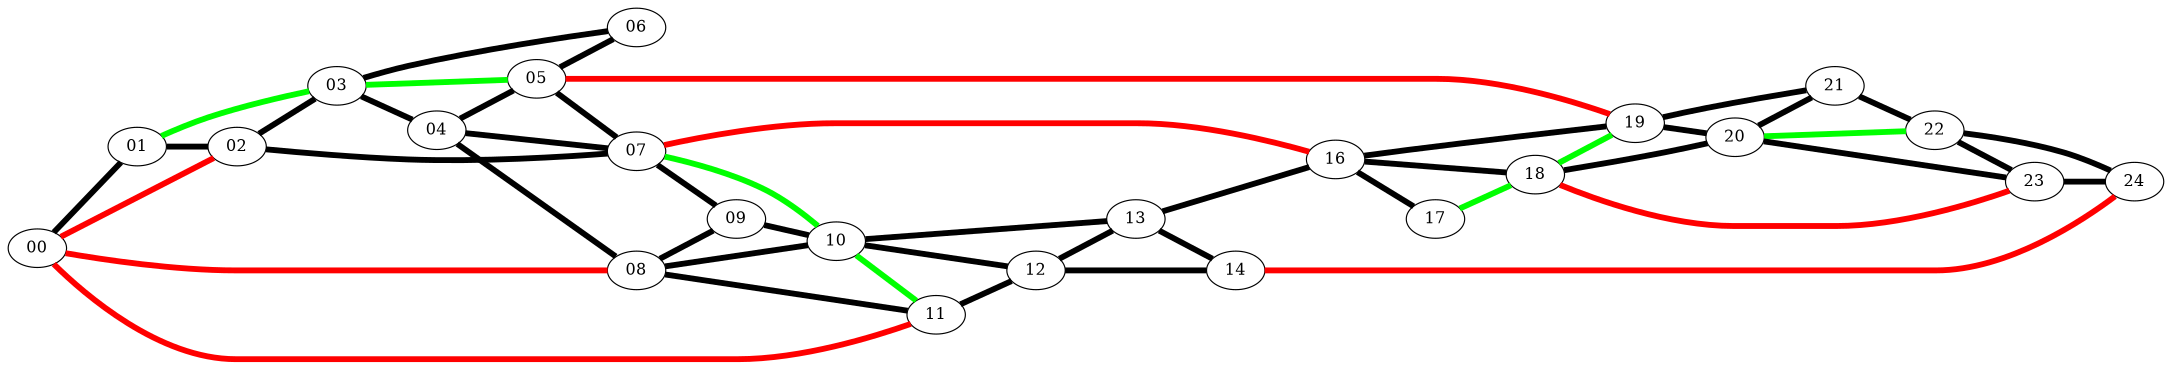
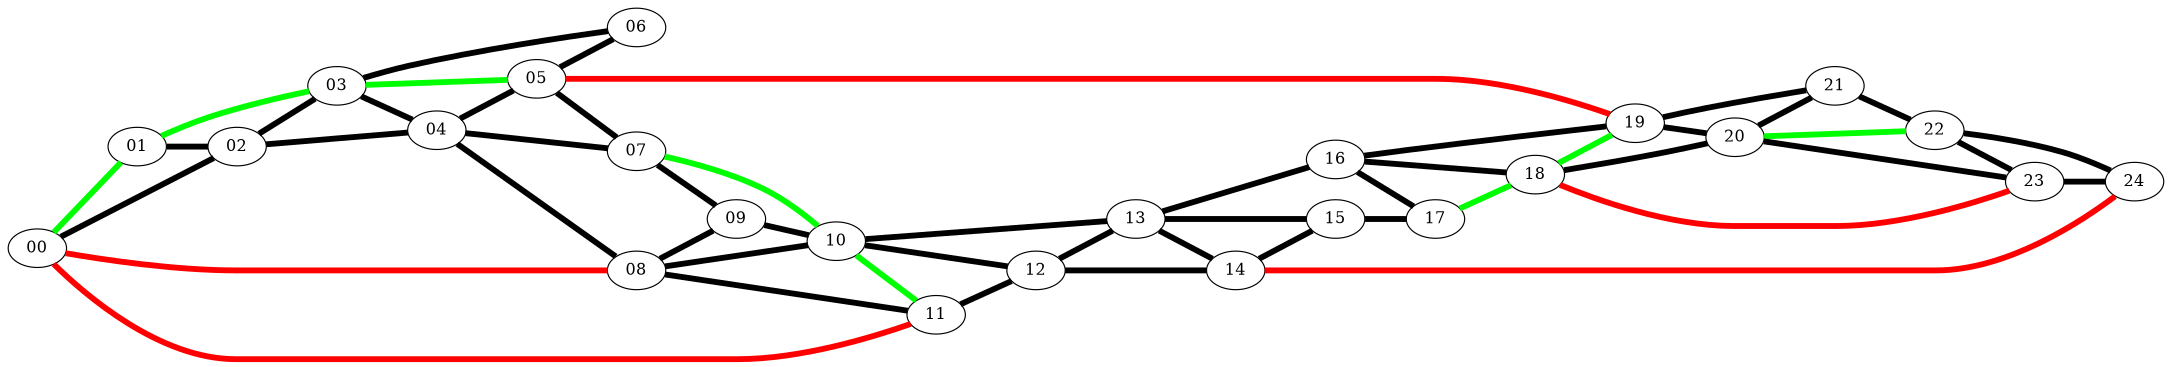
(987, 123) -> none
(437, 160) -> (337, 138)
(87, 197) -> (87, 197)
(137, 197) -> (137, 197)
none -> (1336, 219)
